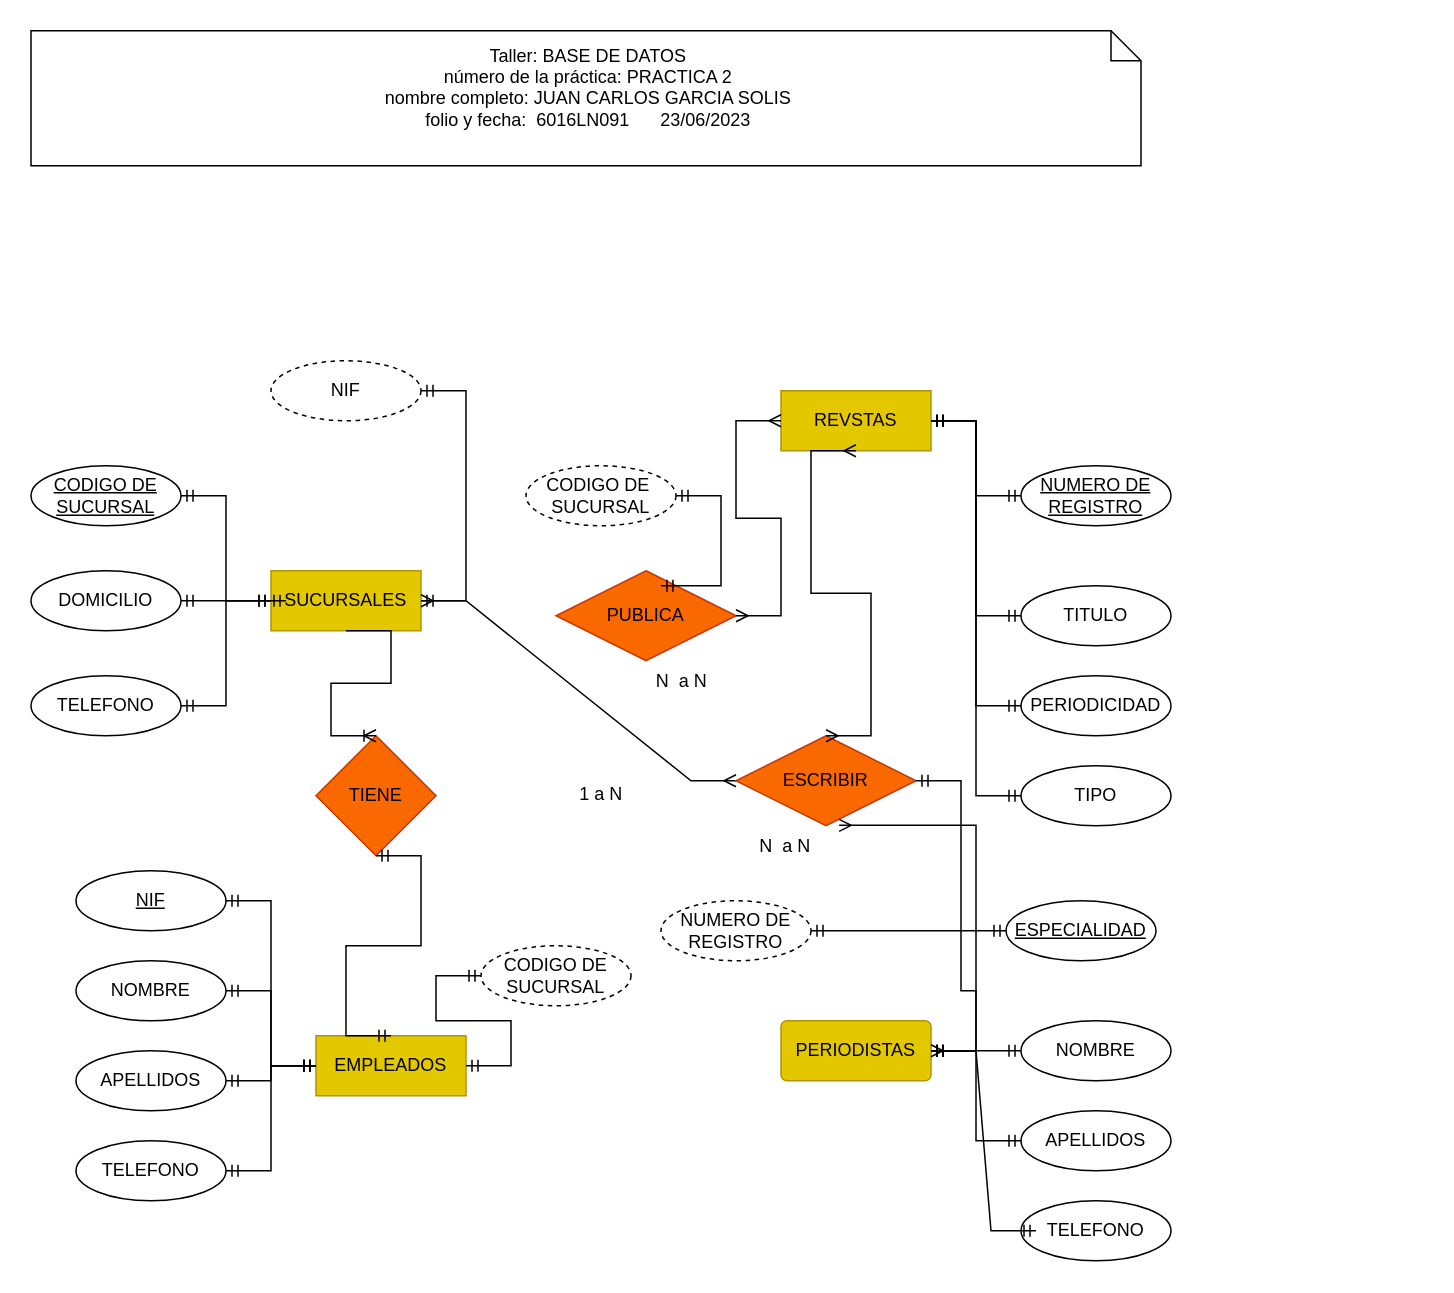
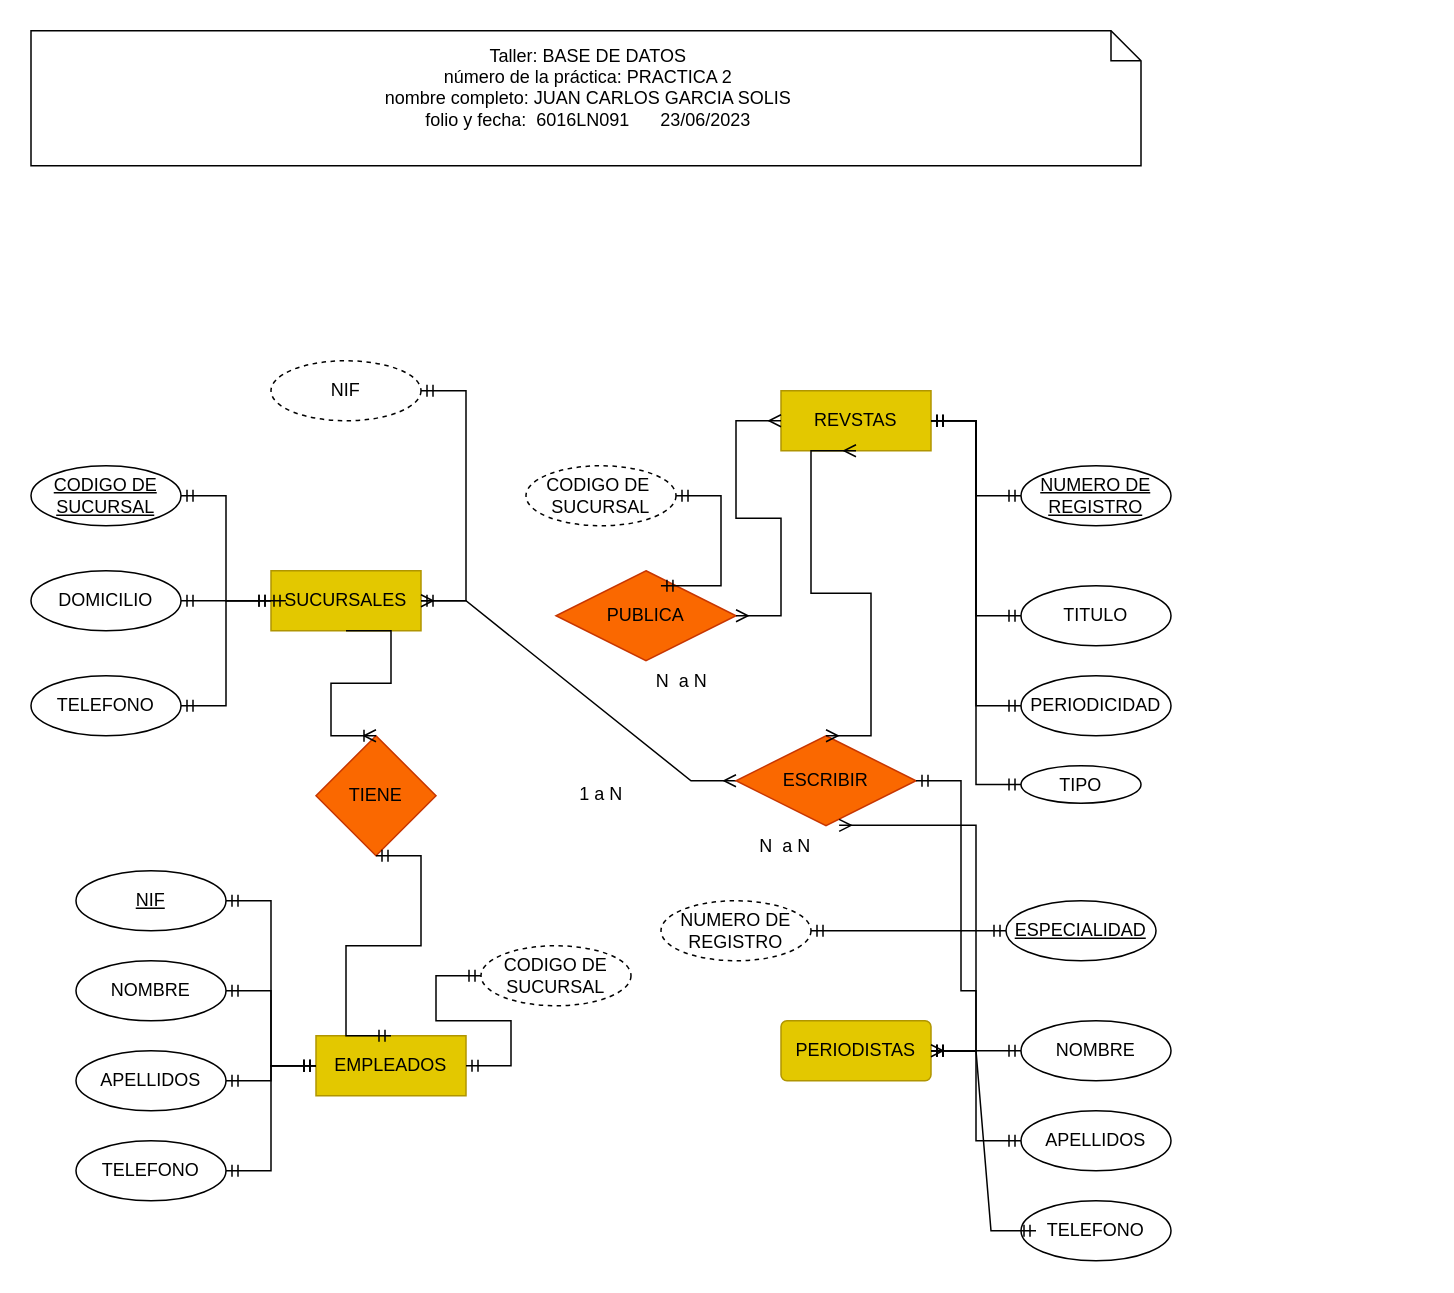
(1096, 796) -> (1081, 785)
